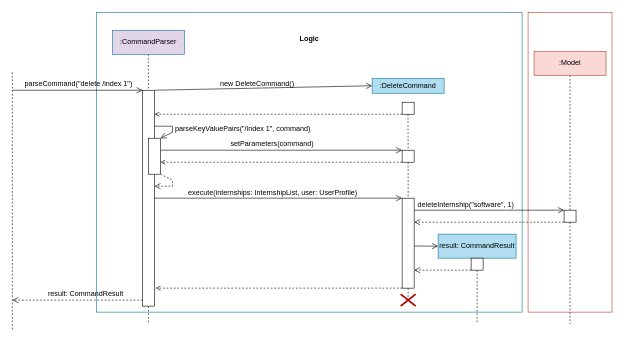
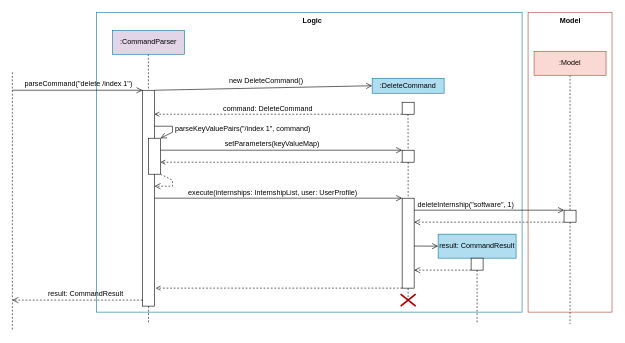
none -> (570, 21)
(309, 39) -> (312, 21)
(257, 84) -> (266, 81)
none -> (268, 109)
(272, 144) -> (272, 144)
